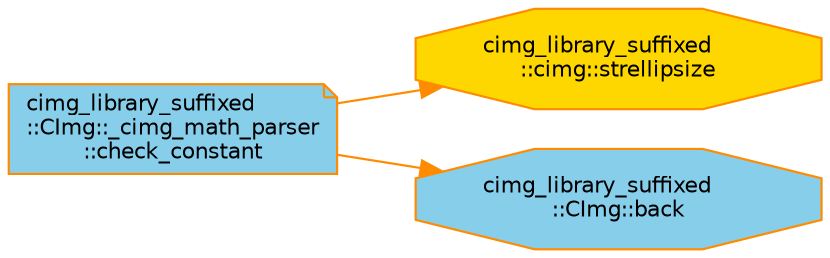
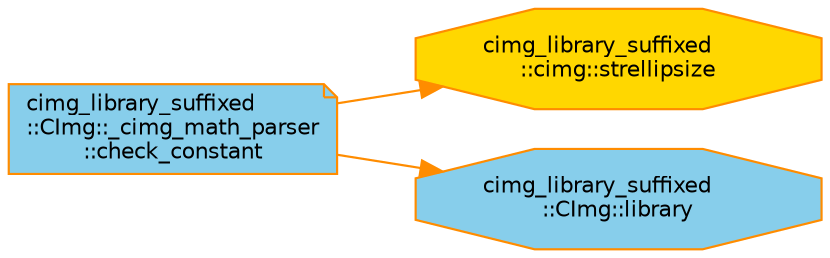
(619, 199) -> (619, 199)
